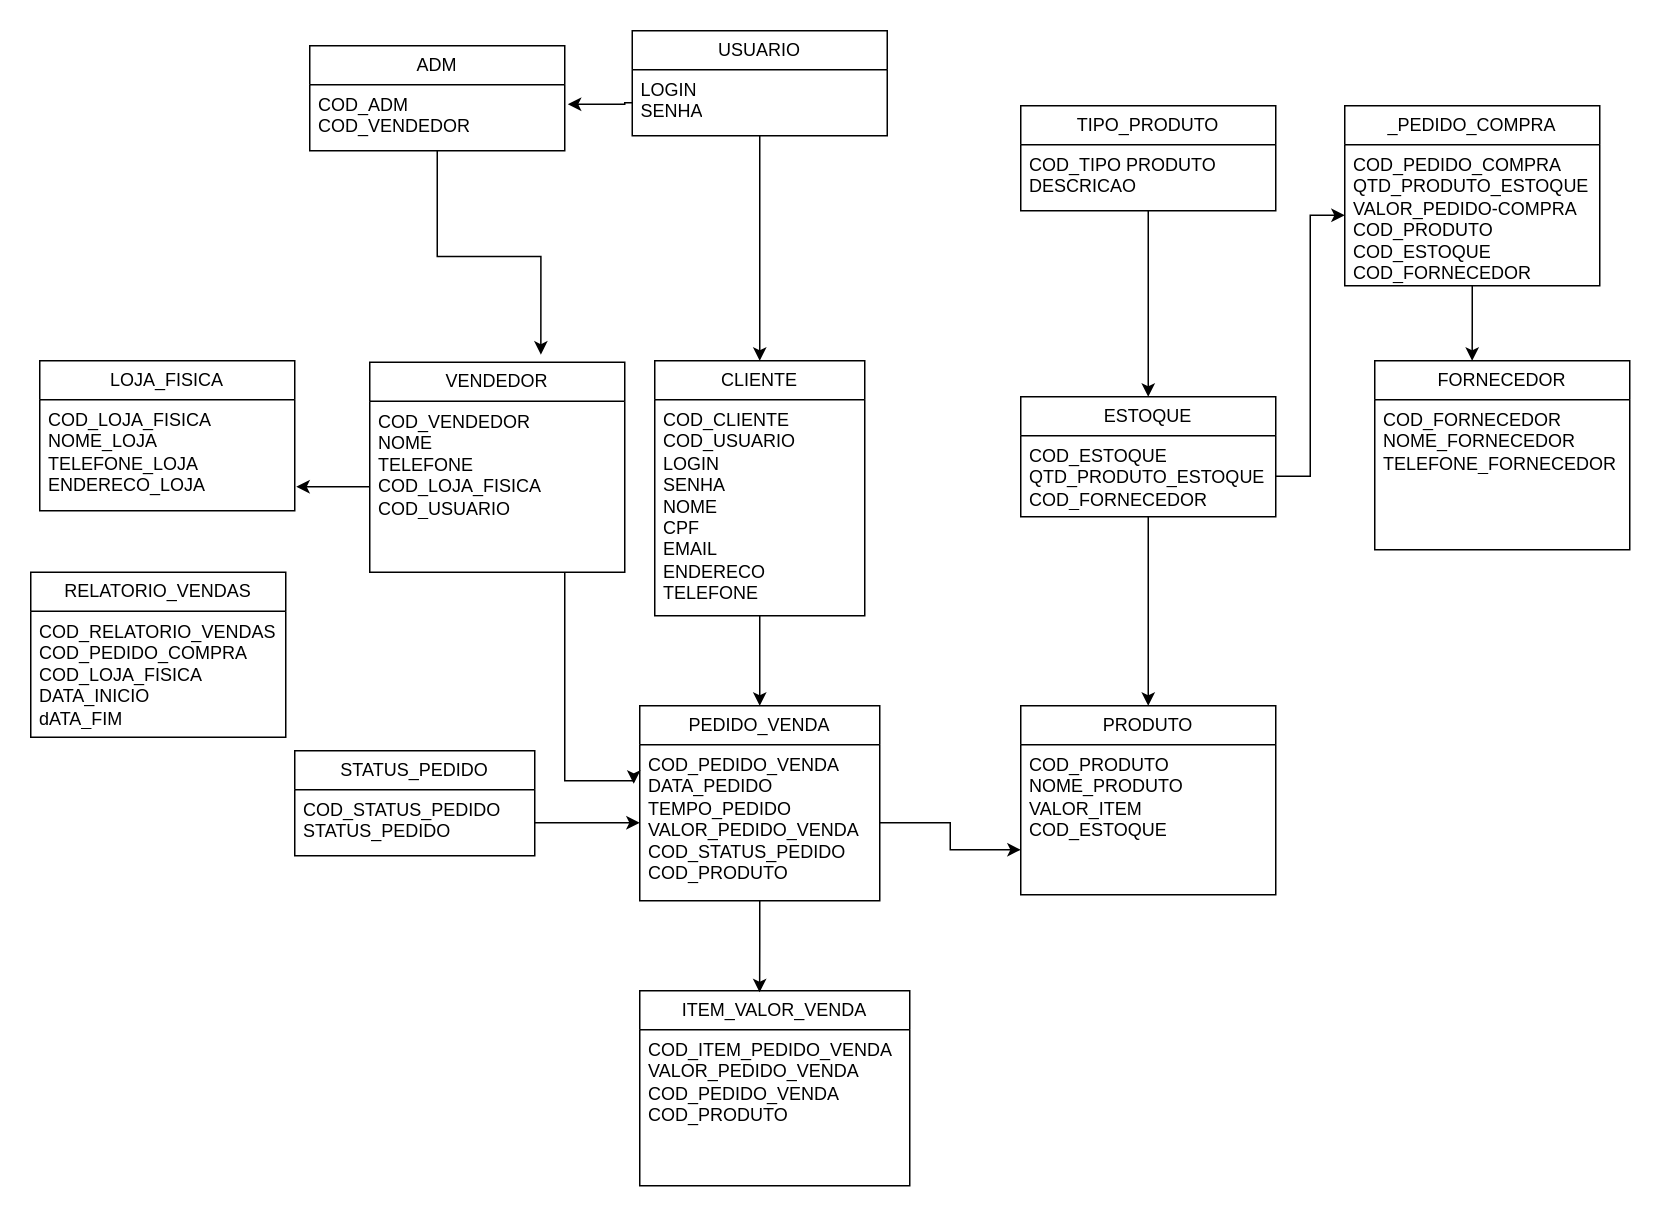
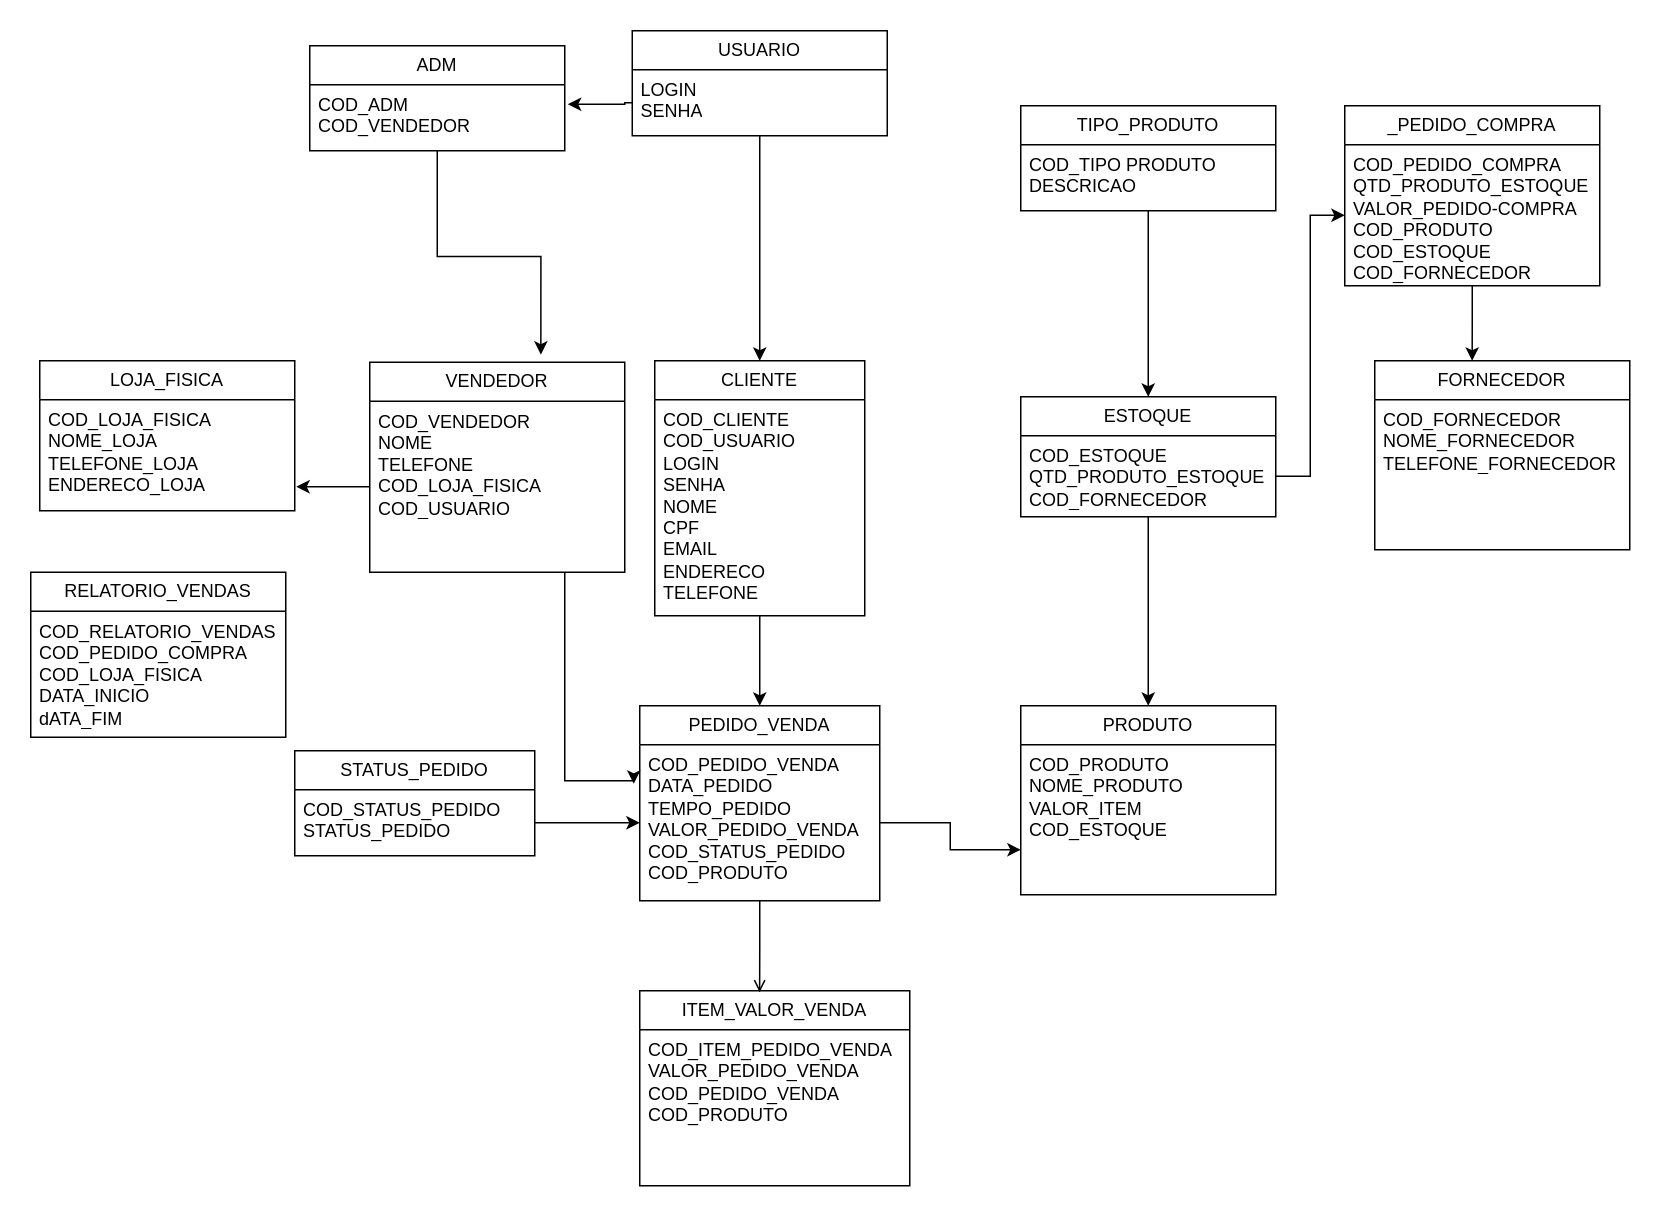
(760, 980) -> (760, 983)
